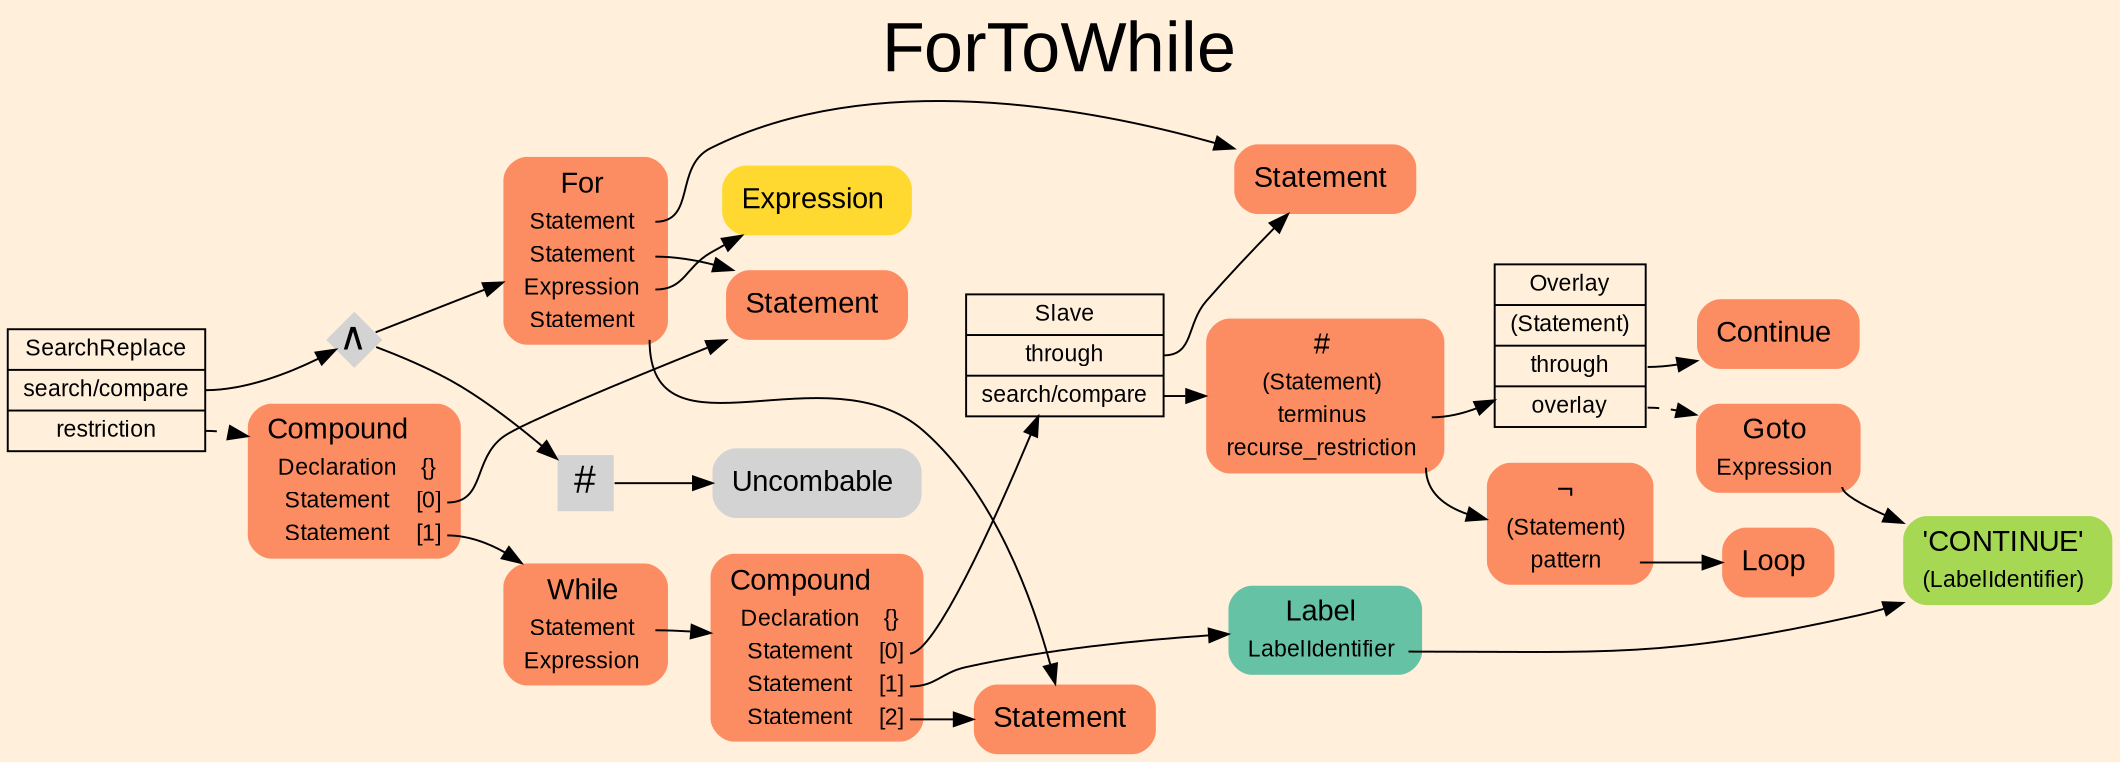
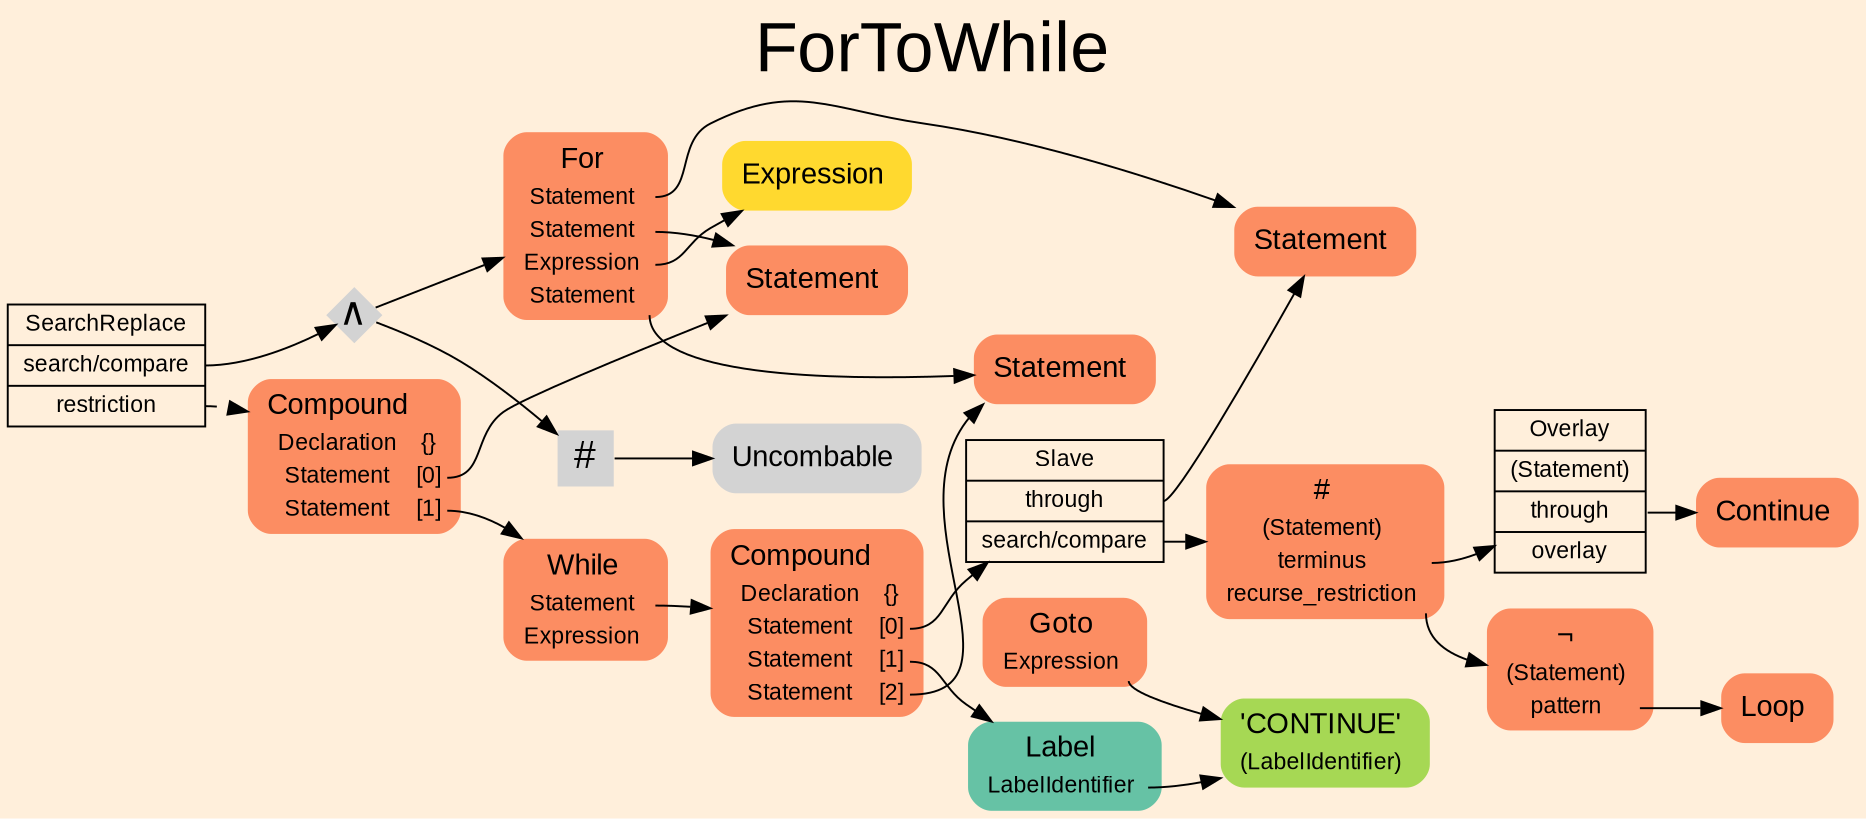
(1662, 408) -> none
